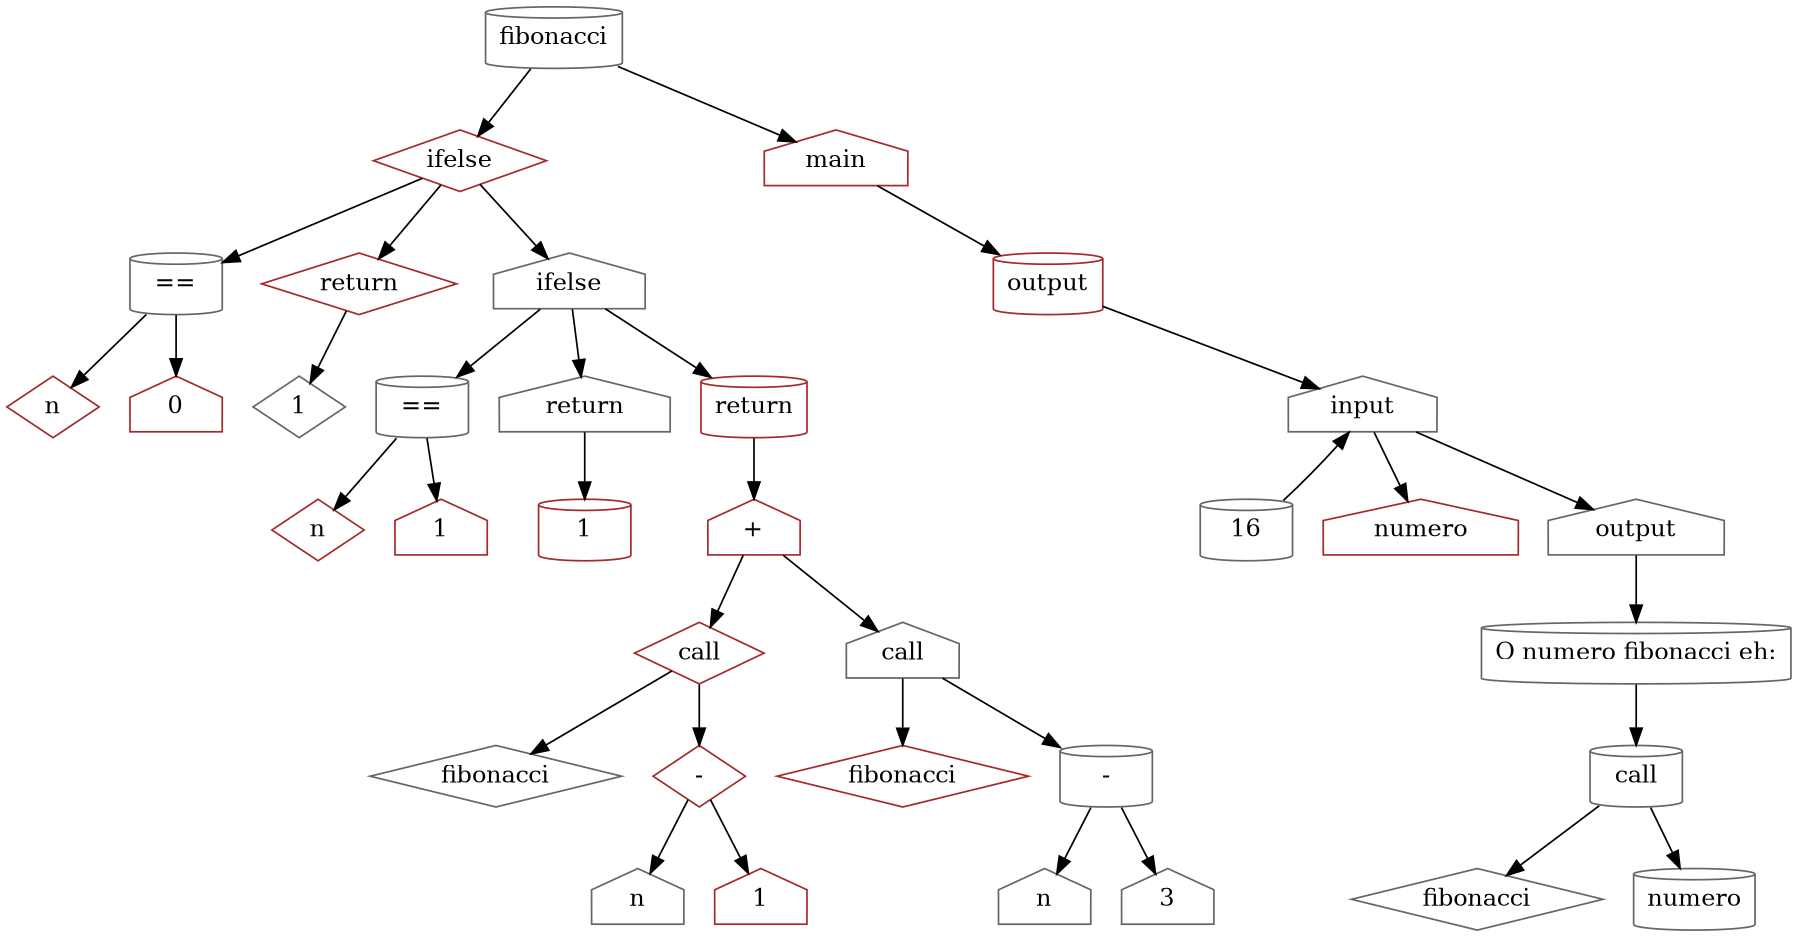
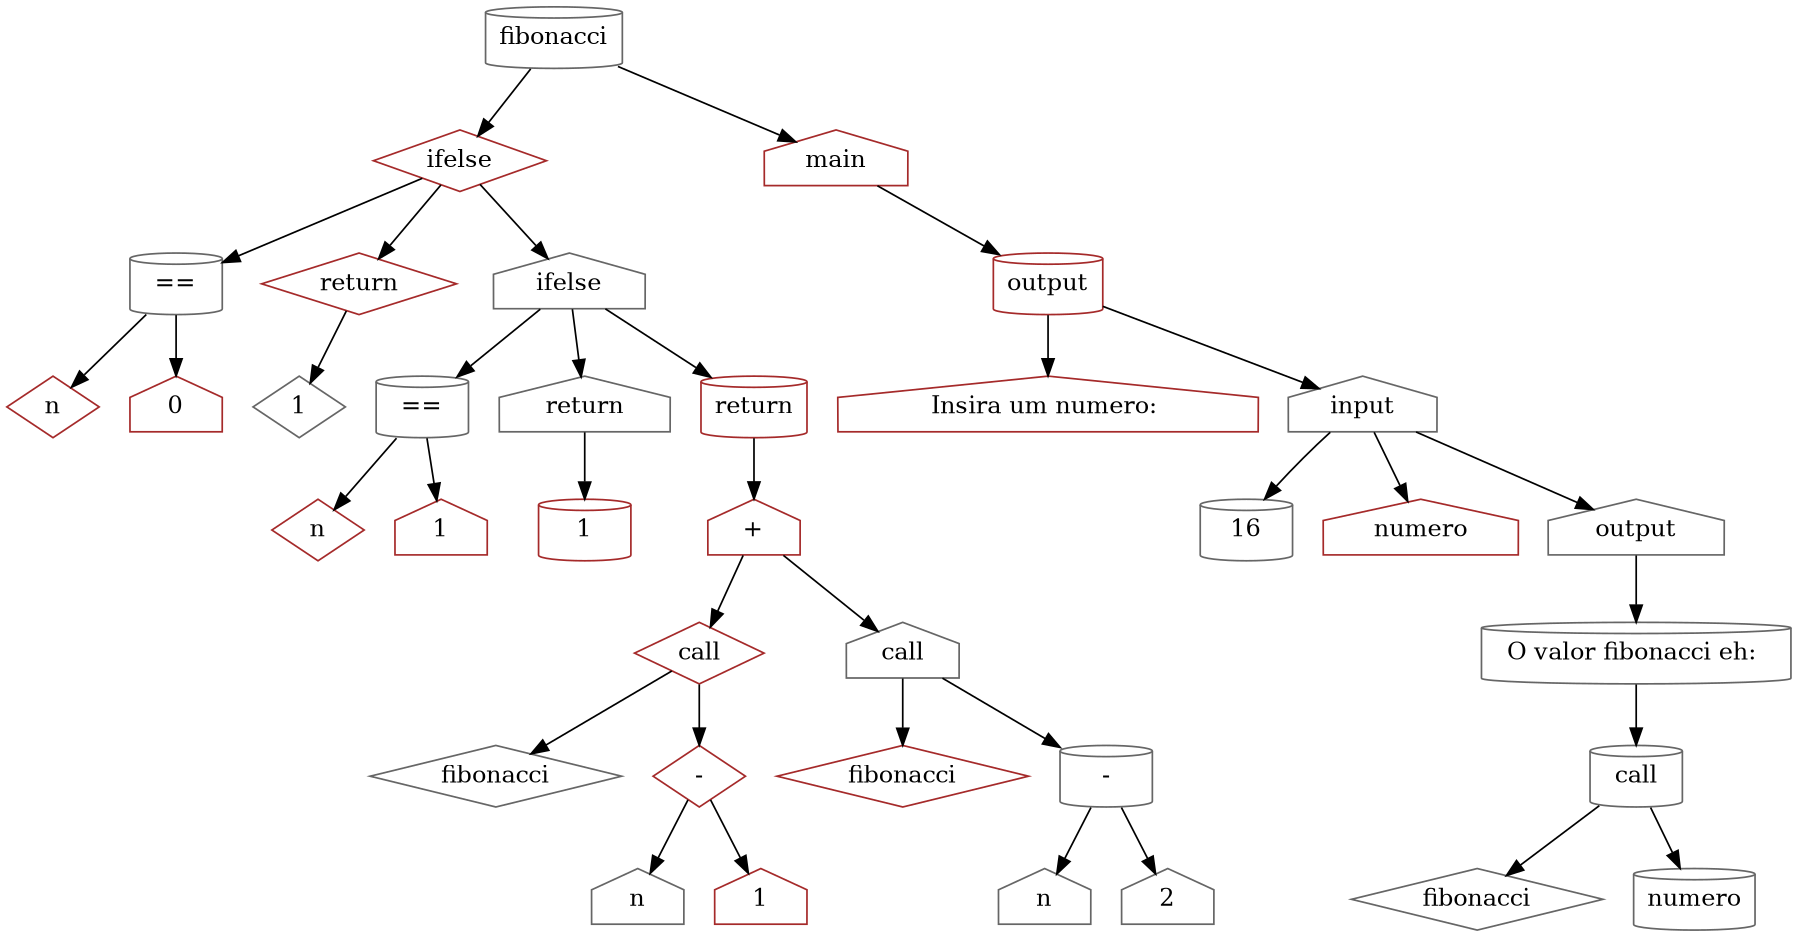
none -> (1048, 407)
(1311, 474) -> (1303, 459)
(1636, 653) -> (1636, 653)
(1168, 899) -> (1168, 899)
